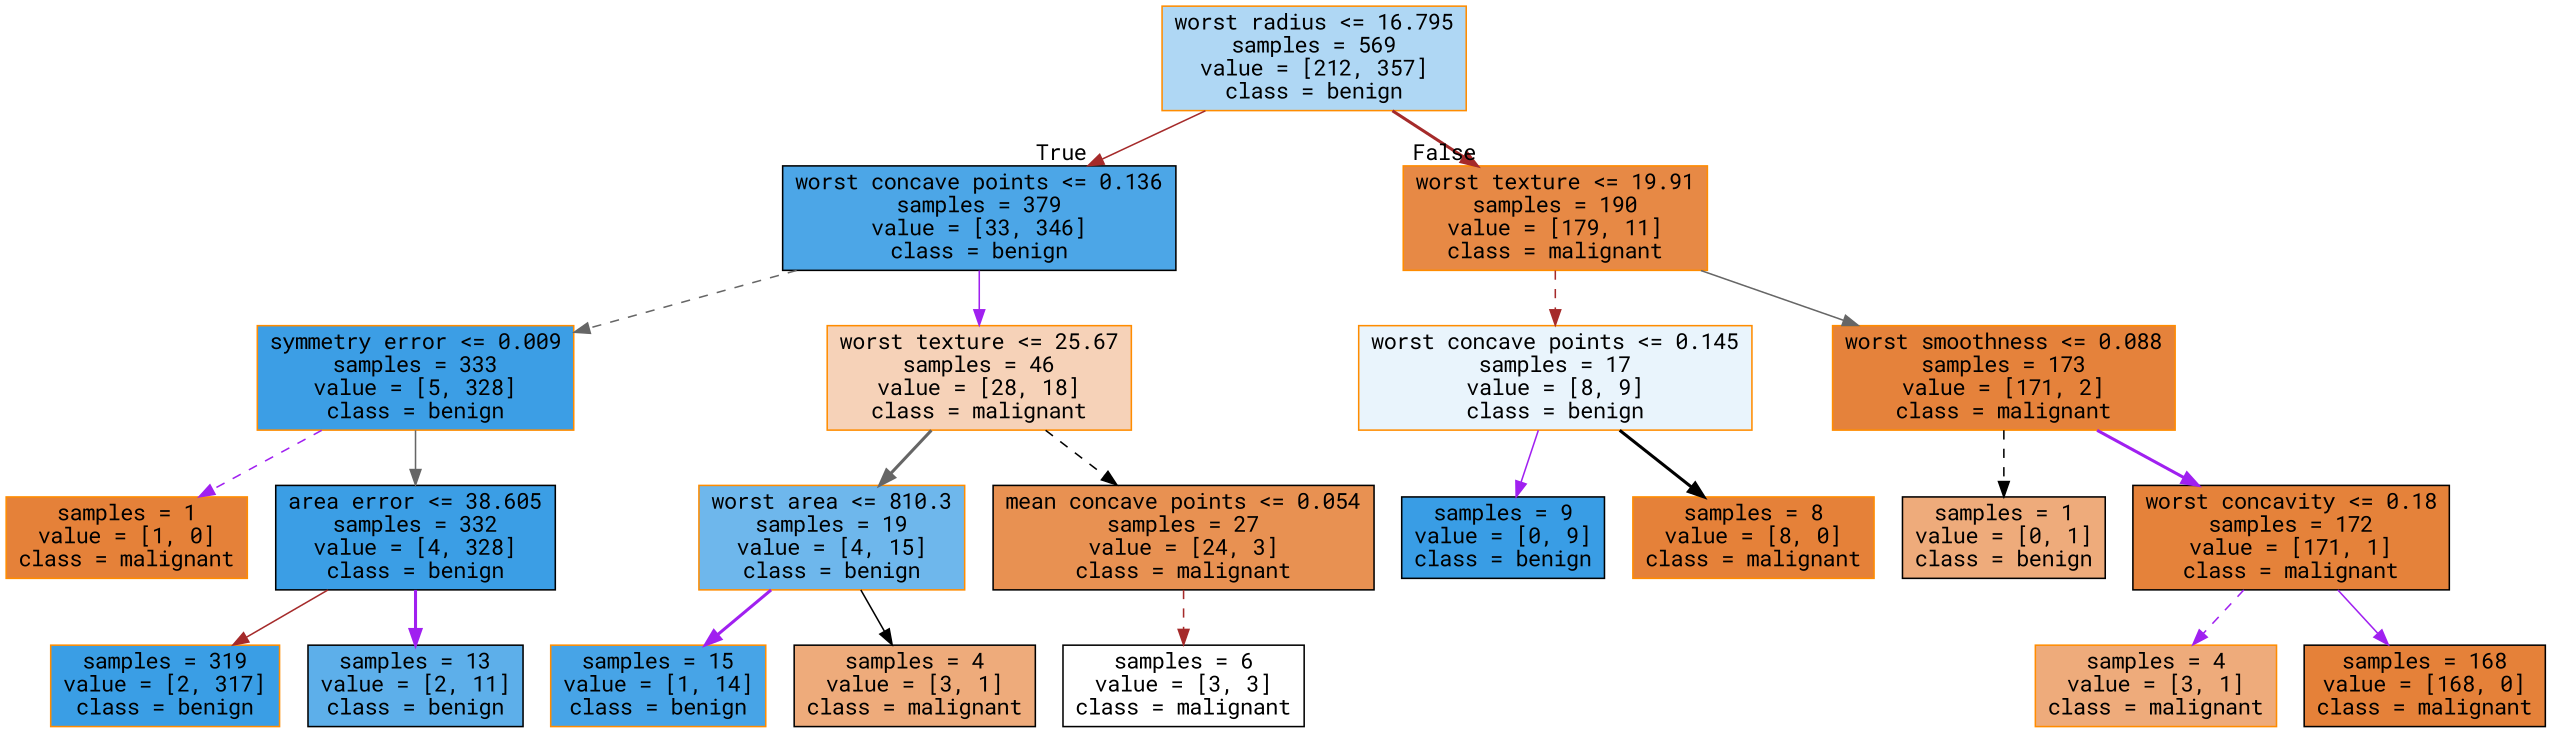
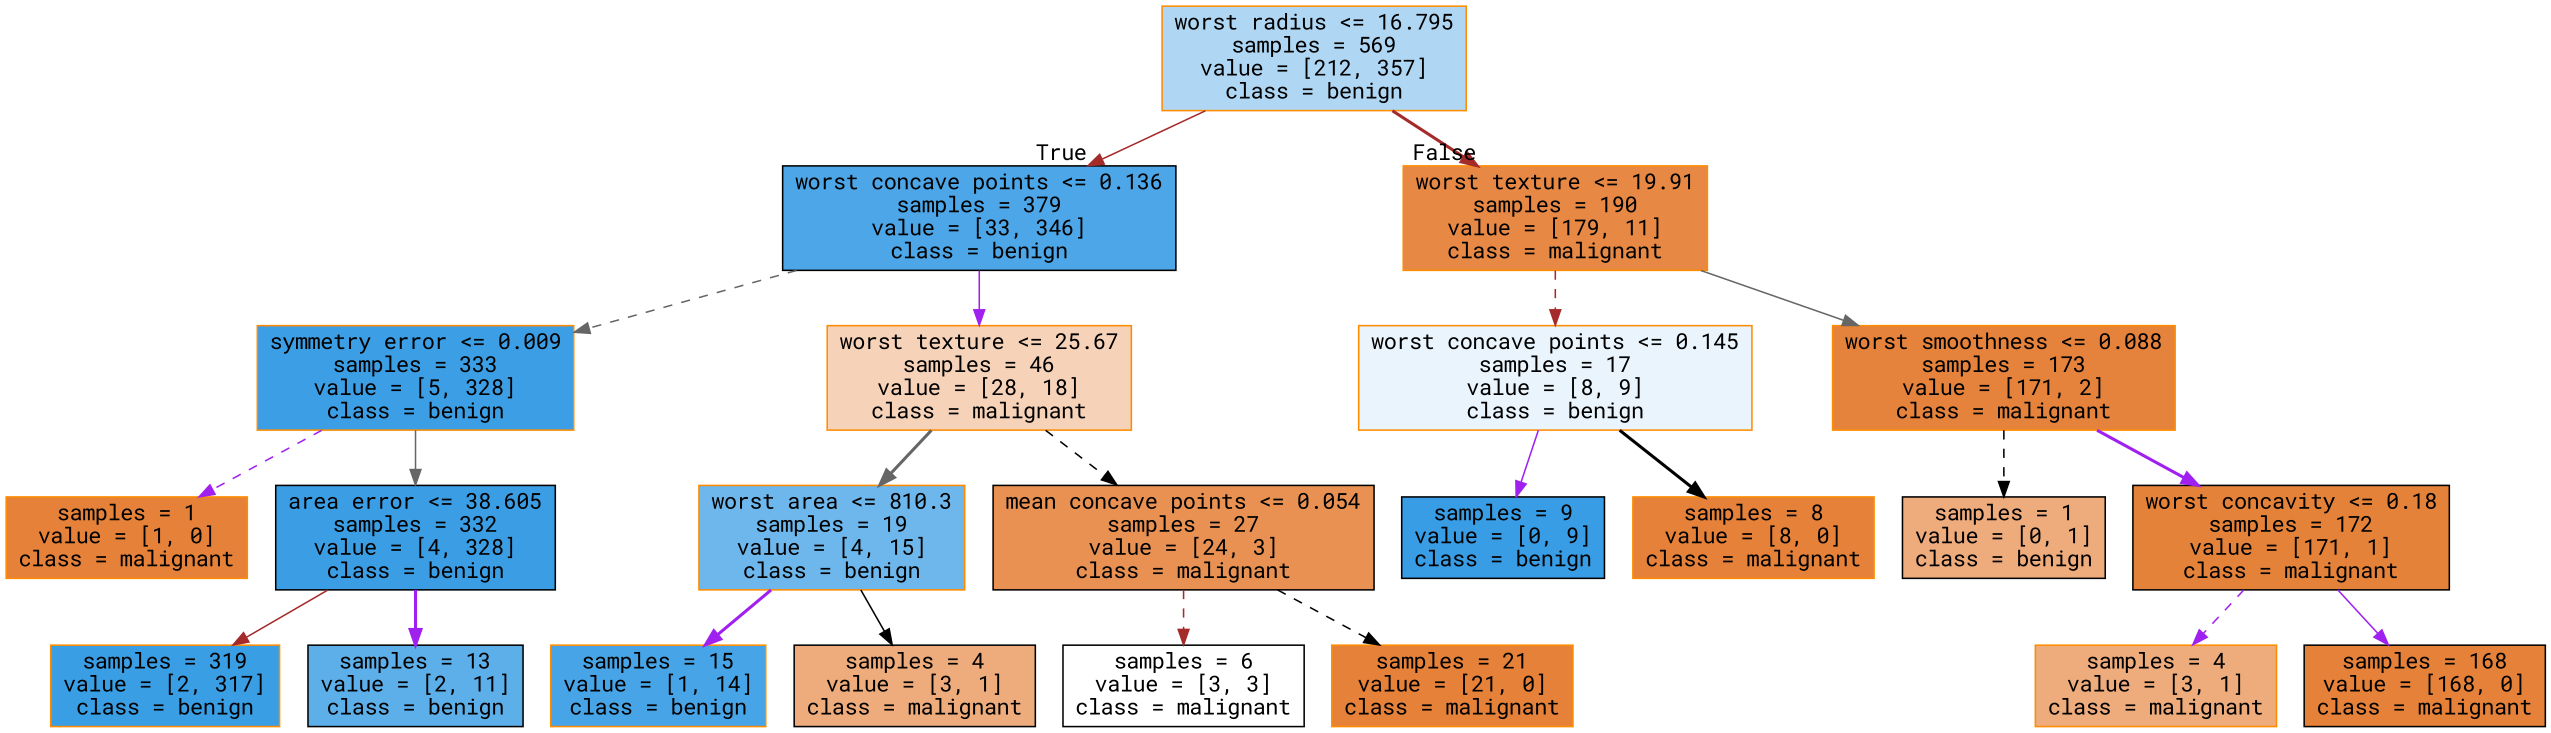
none -> (1452, 686)
